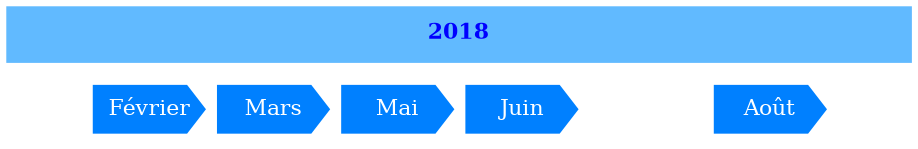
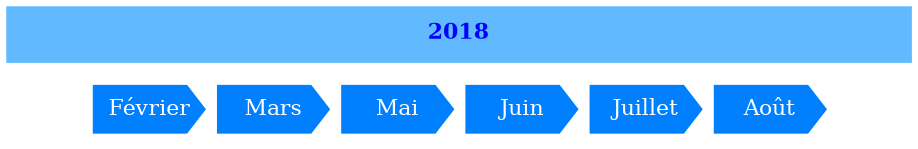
none -> (646, 109)
